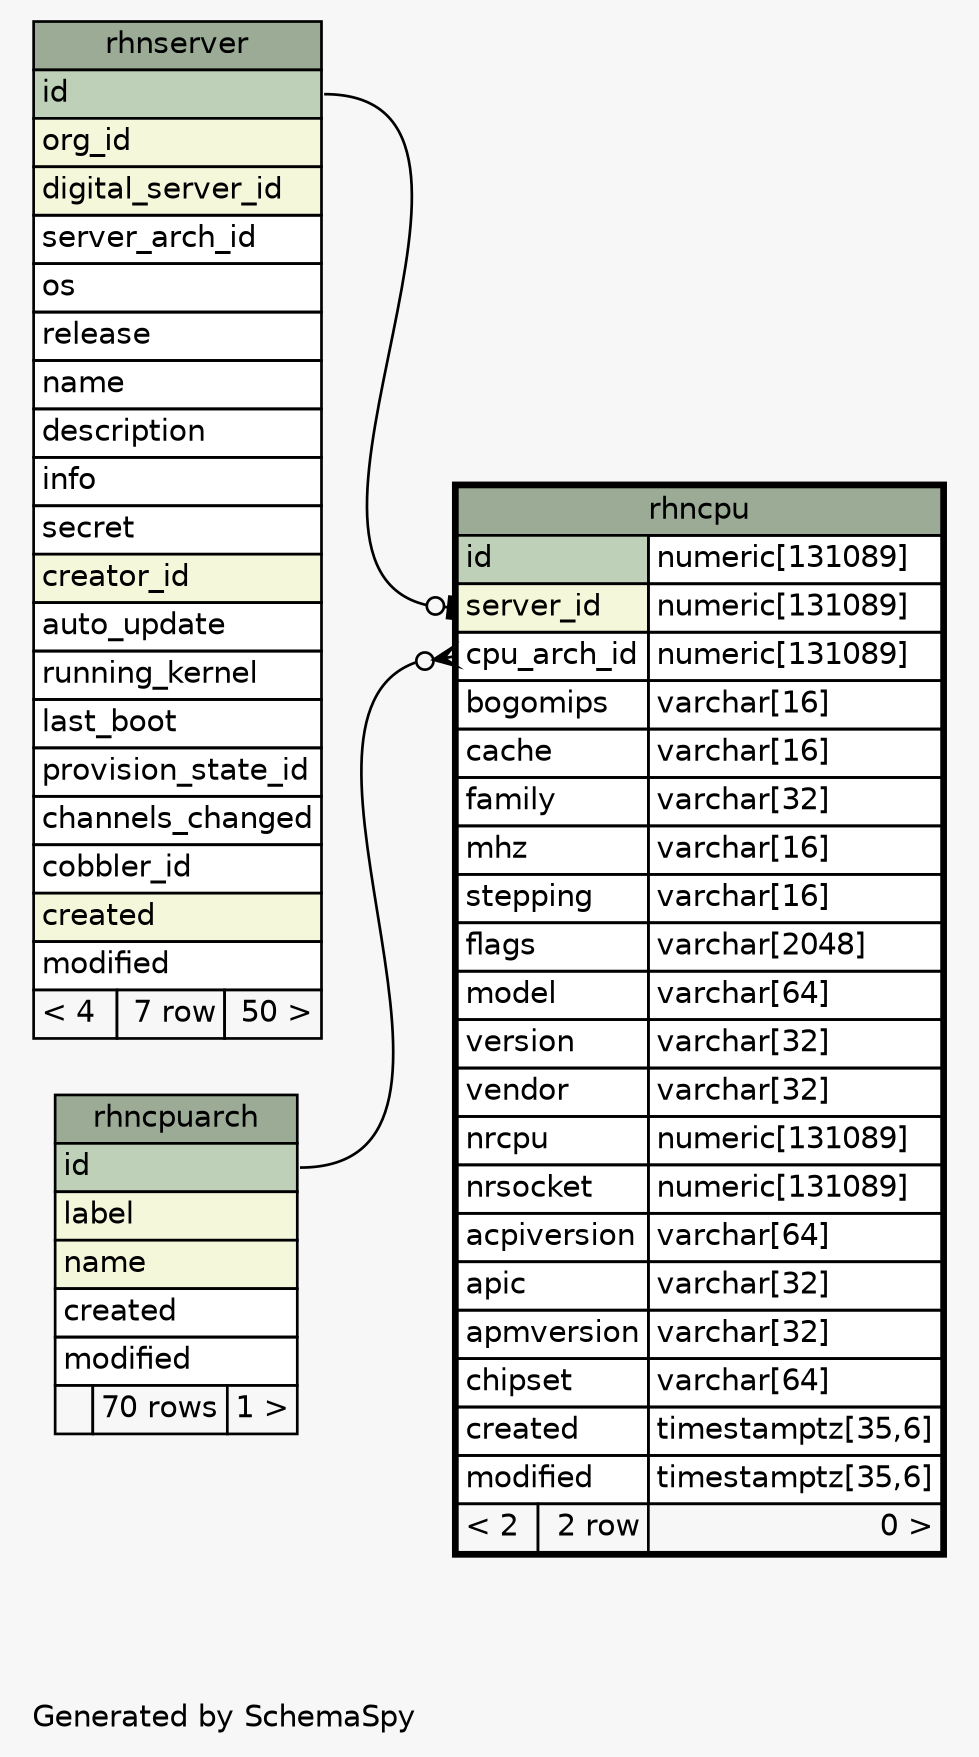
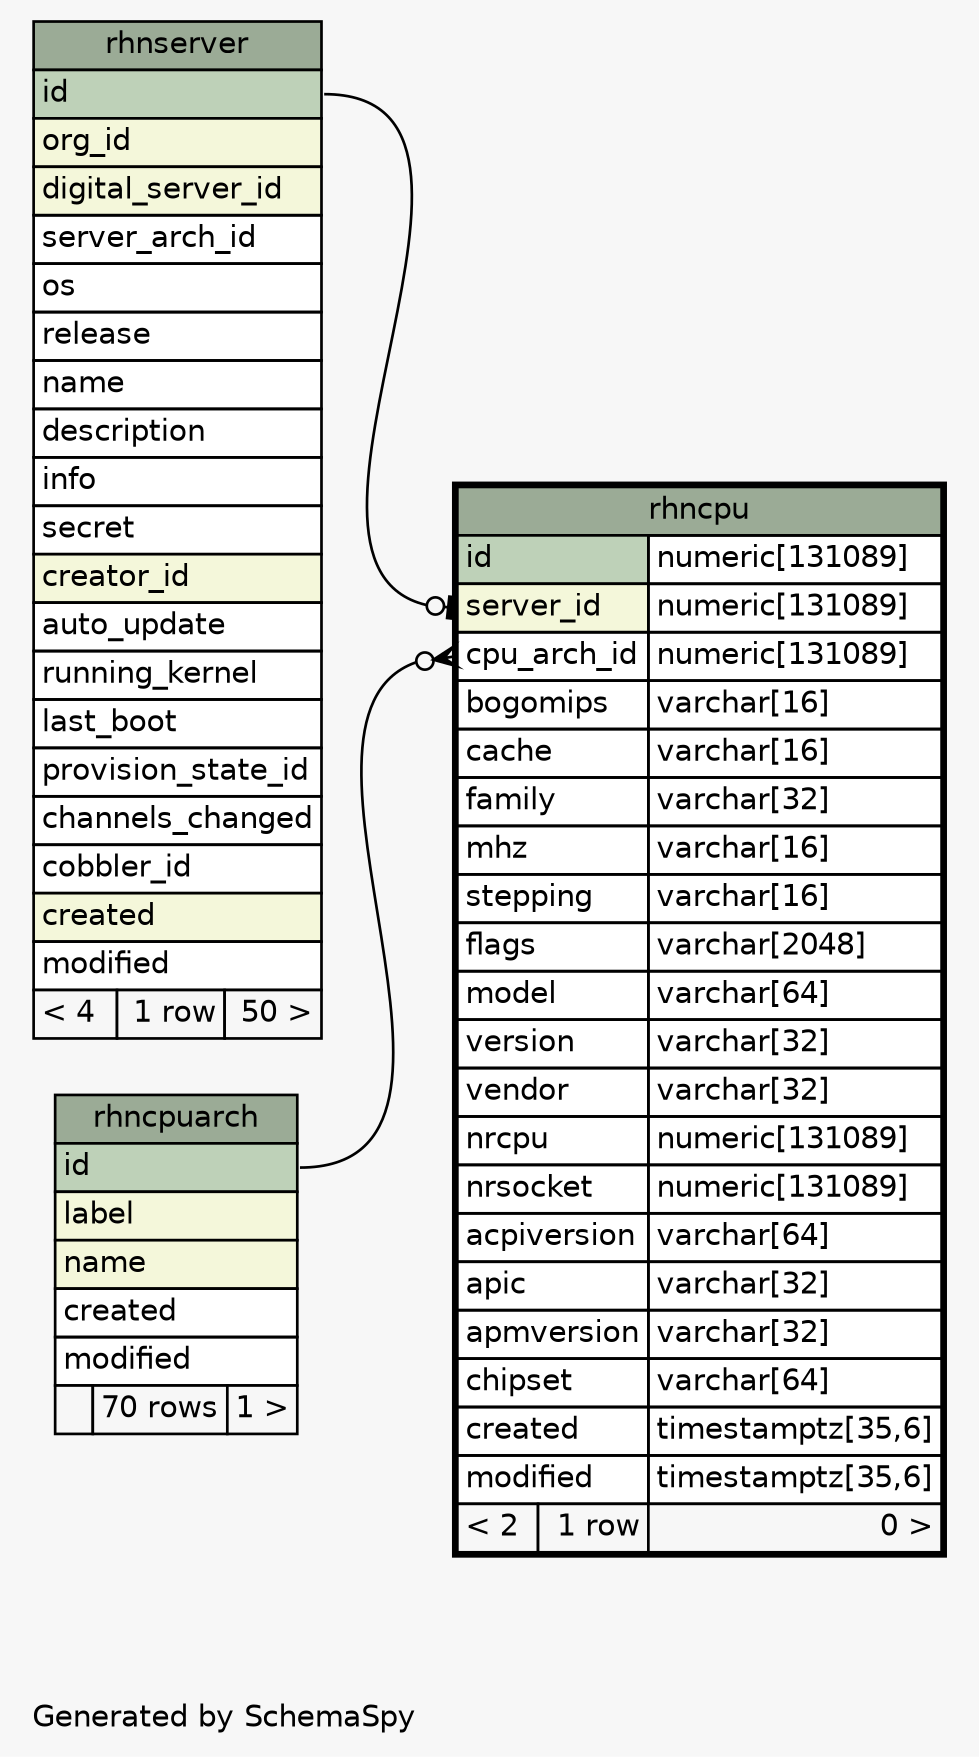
(175, 1013) -> (175, 1013)
(599, 1527) -> (599, 1527)
